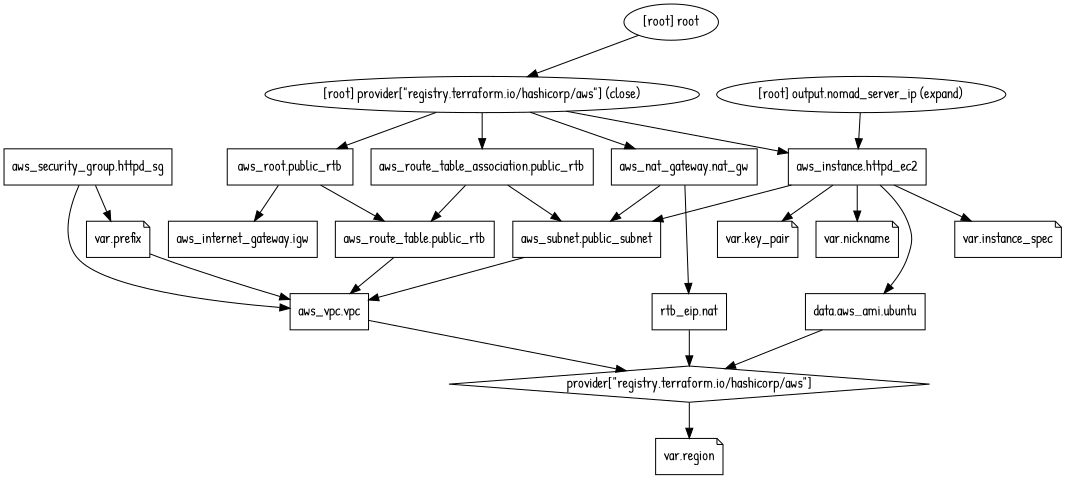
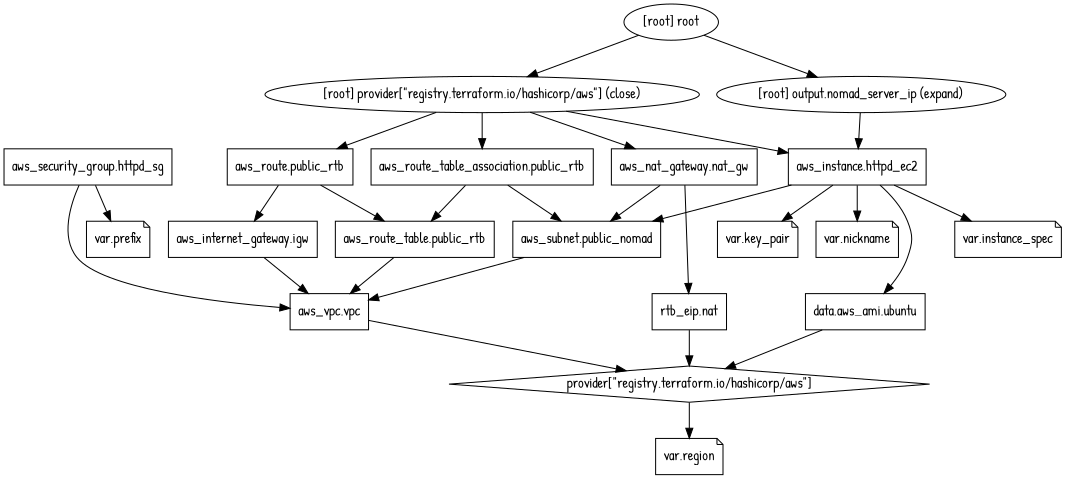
none -> (756, 54)
(290, 167) -> (290, 167)
(587, 239) -> (587, 239)
(215, 276) -> (282, 272)
